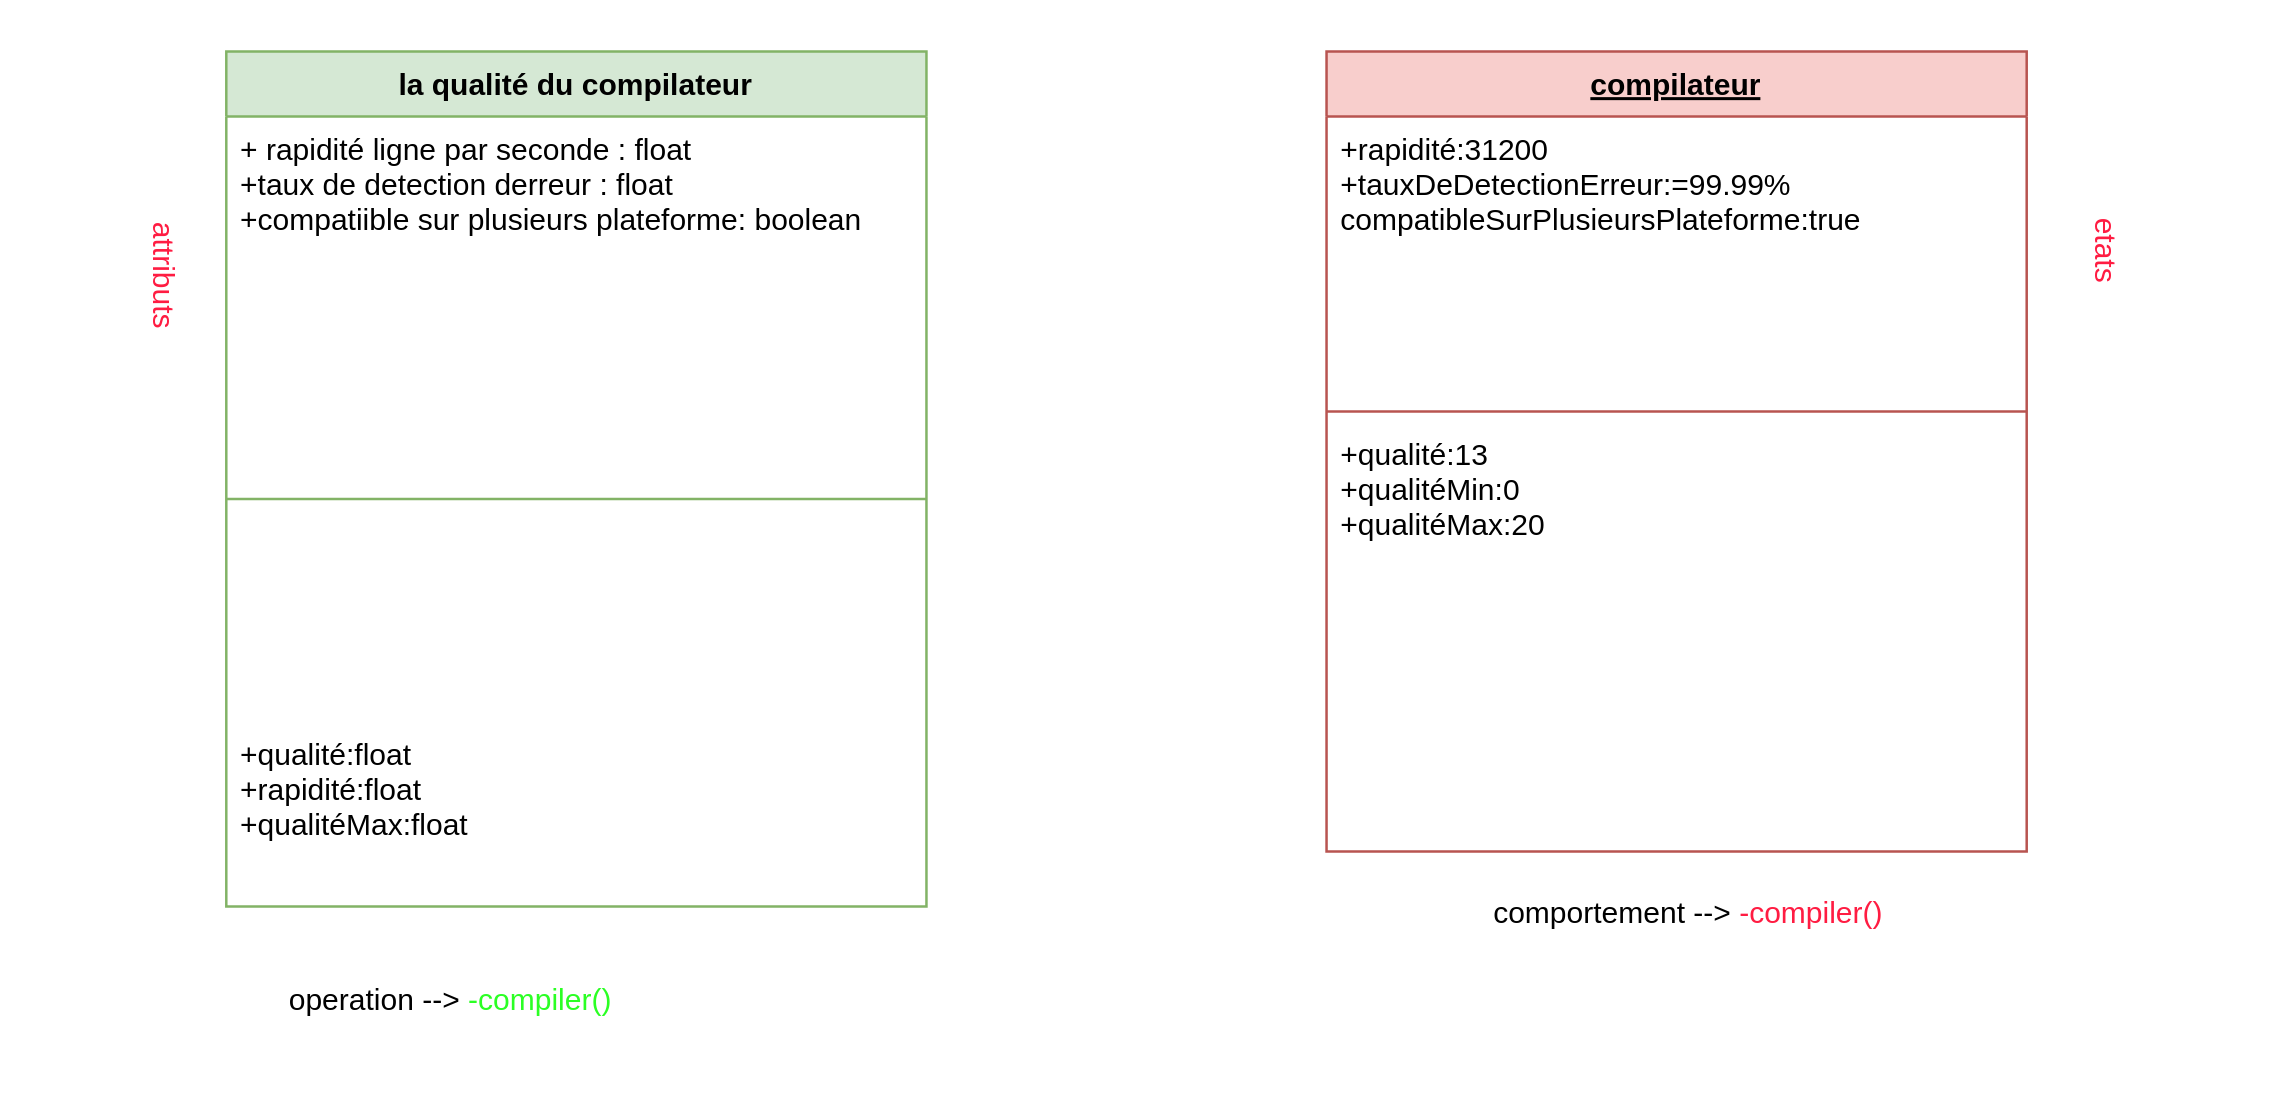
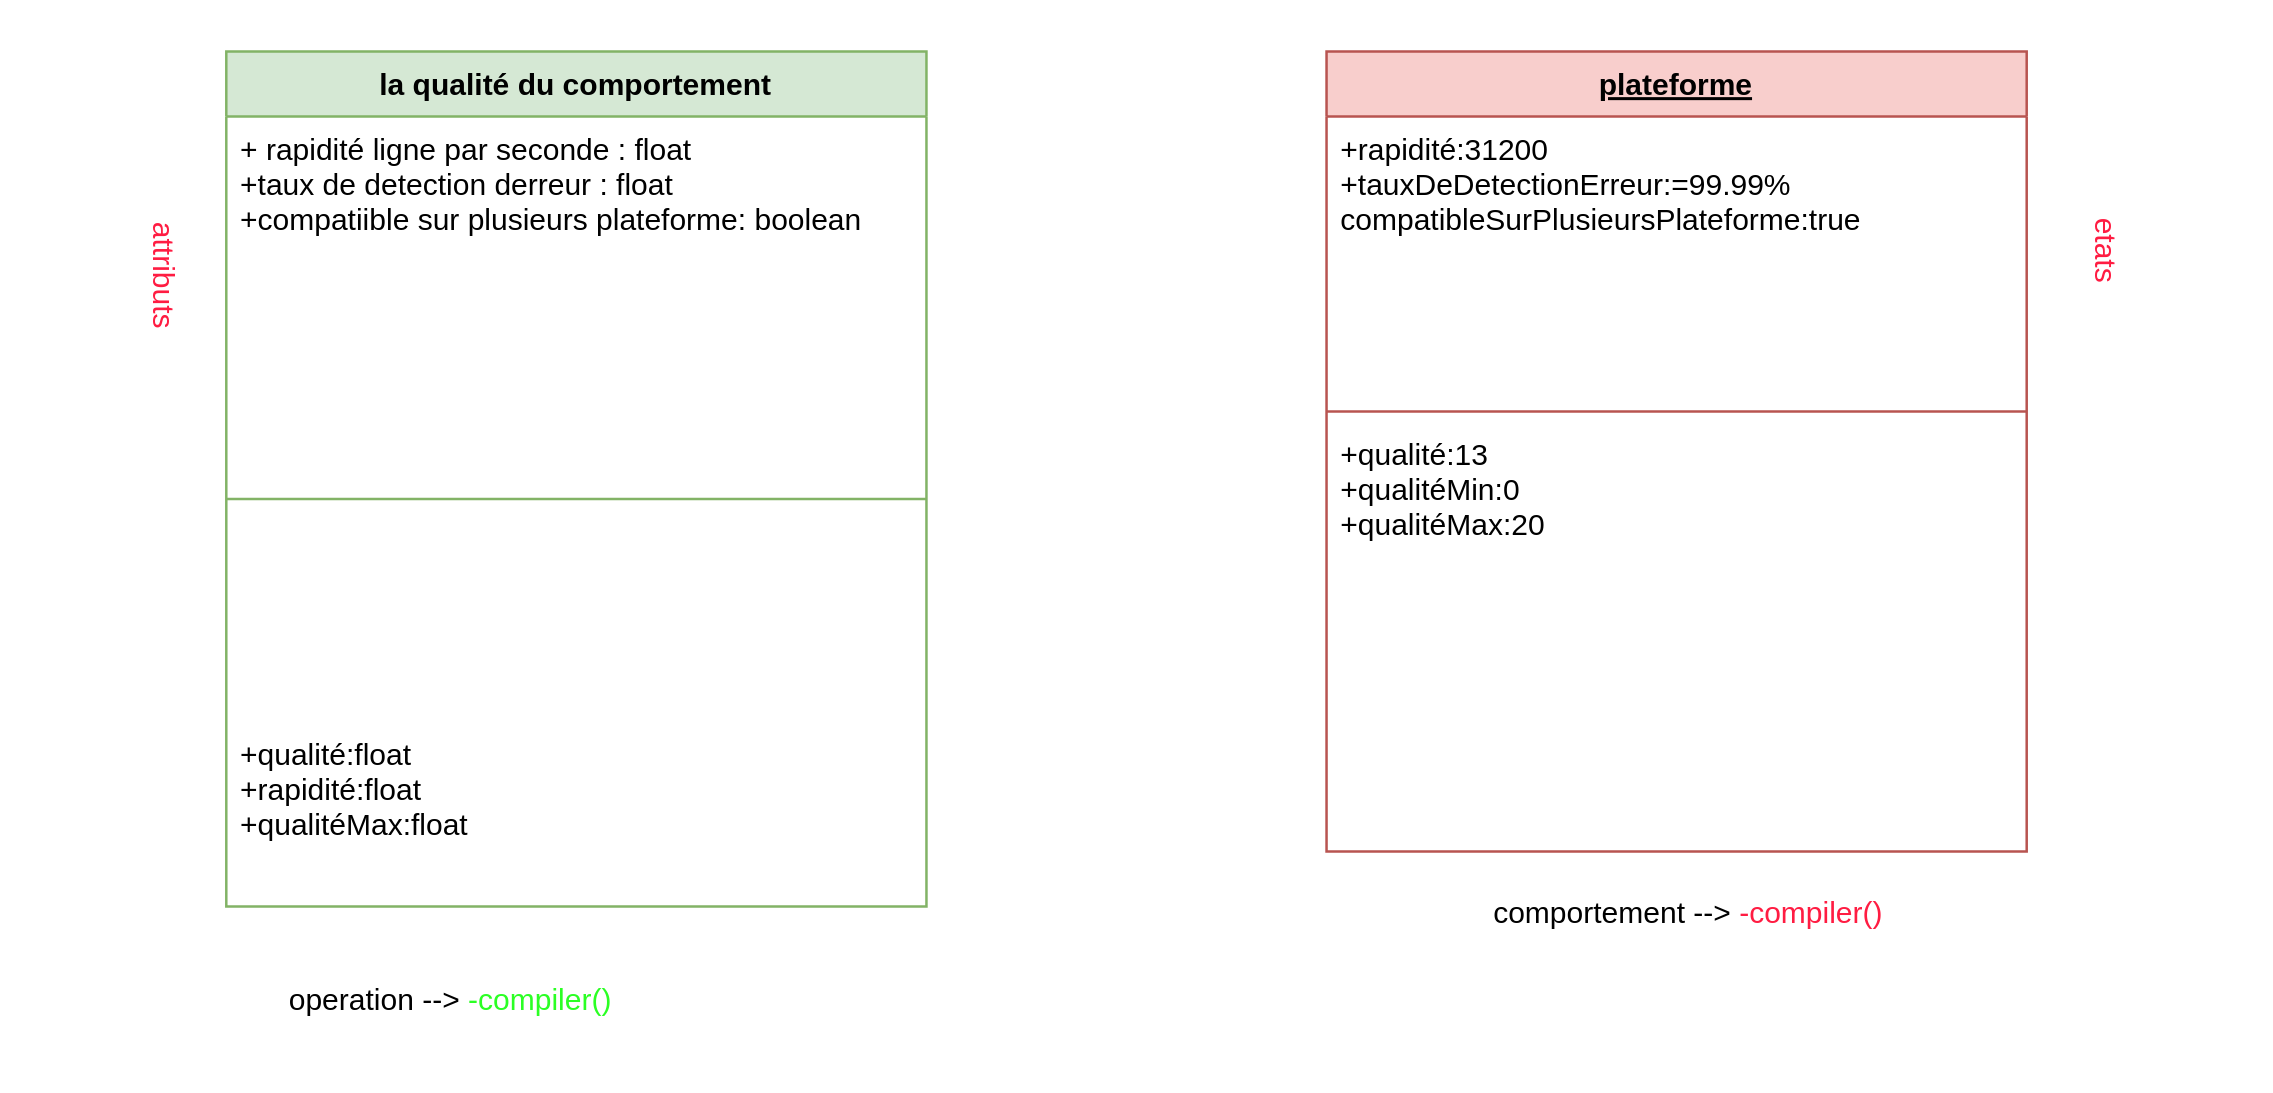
(575, 85) -> (575, 85)
(1675, 85) -> (1675, 85)
